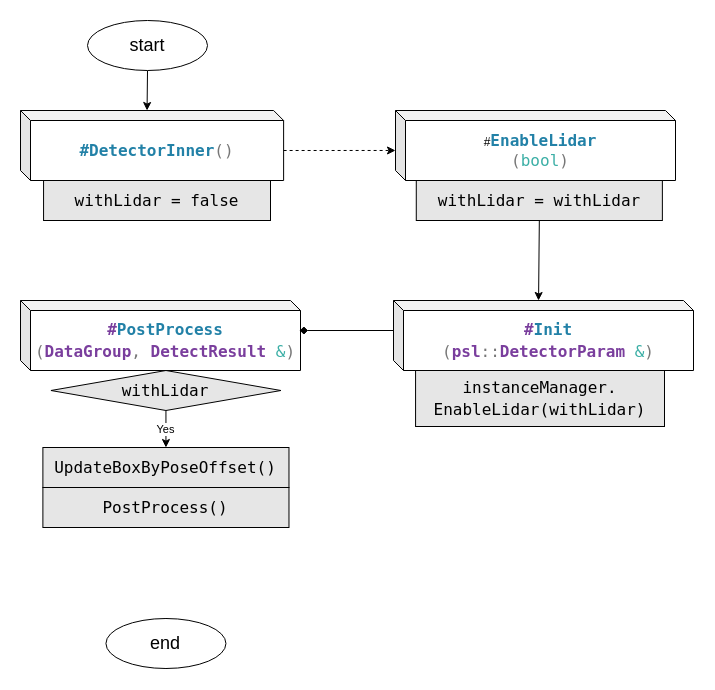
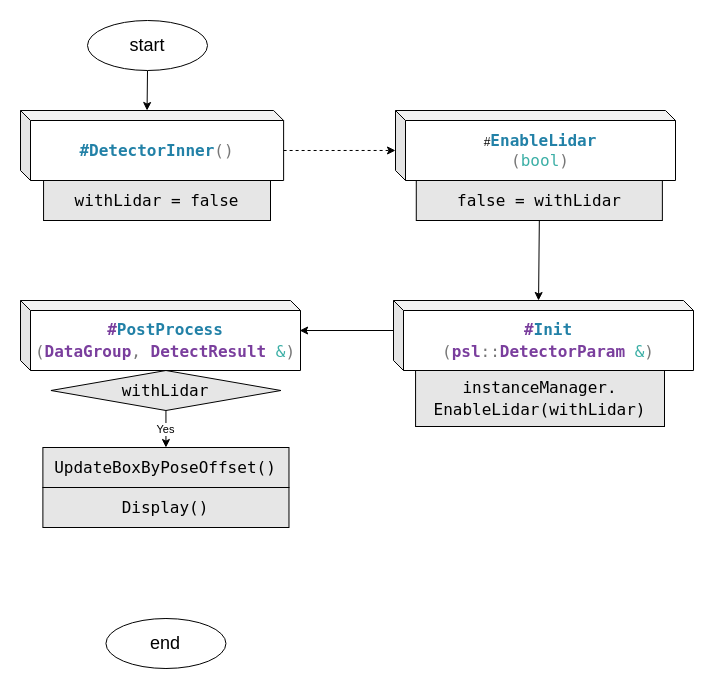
(540, 201) -> (540, 201)
(308, 331) -> (308, 331)
(166, 508) -> (166, 508)
